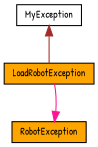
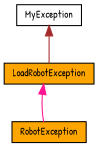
(56, 98) -> (42, 108)
